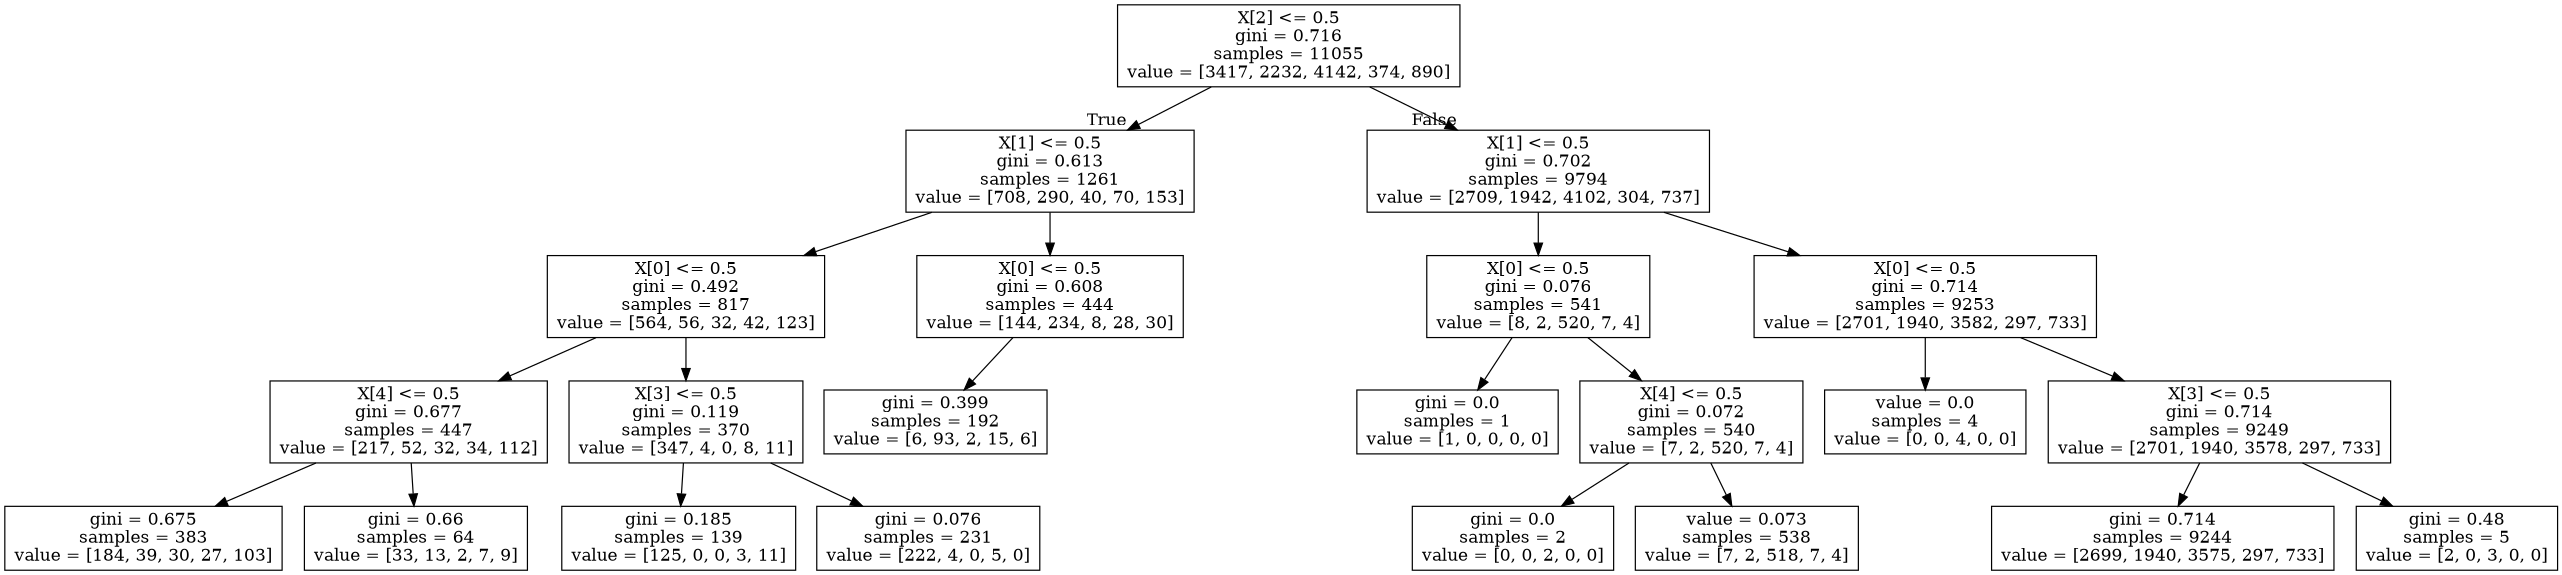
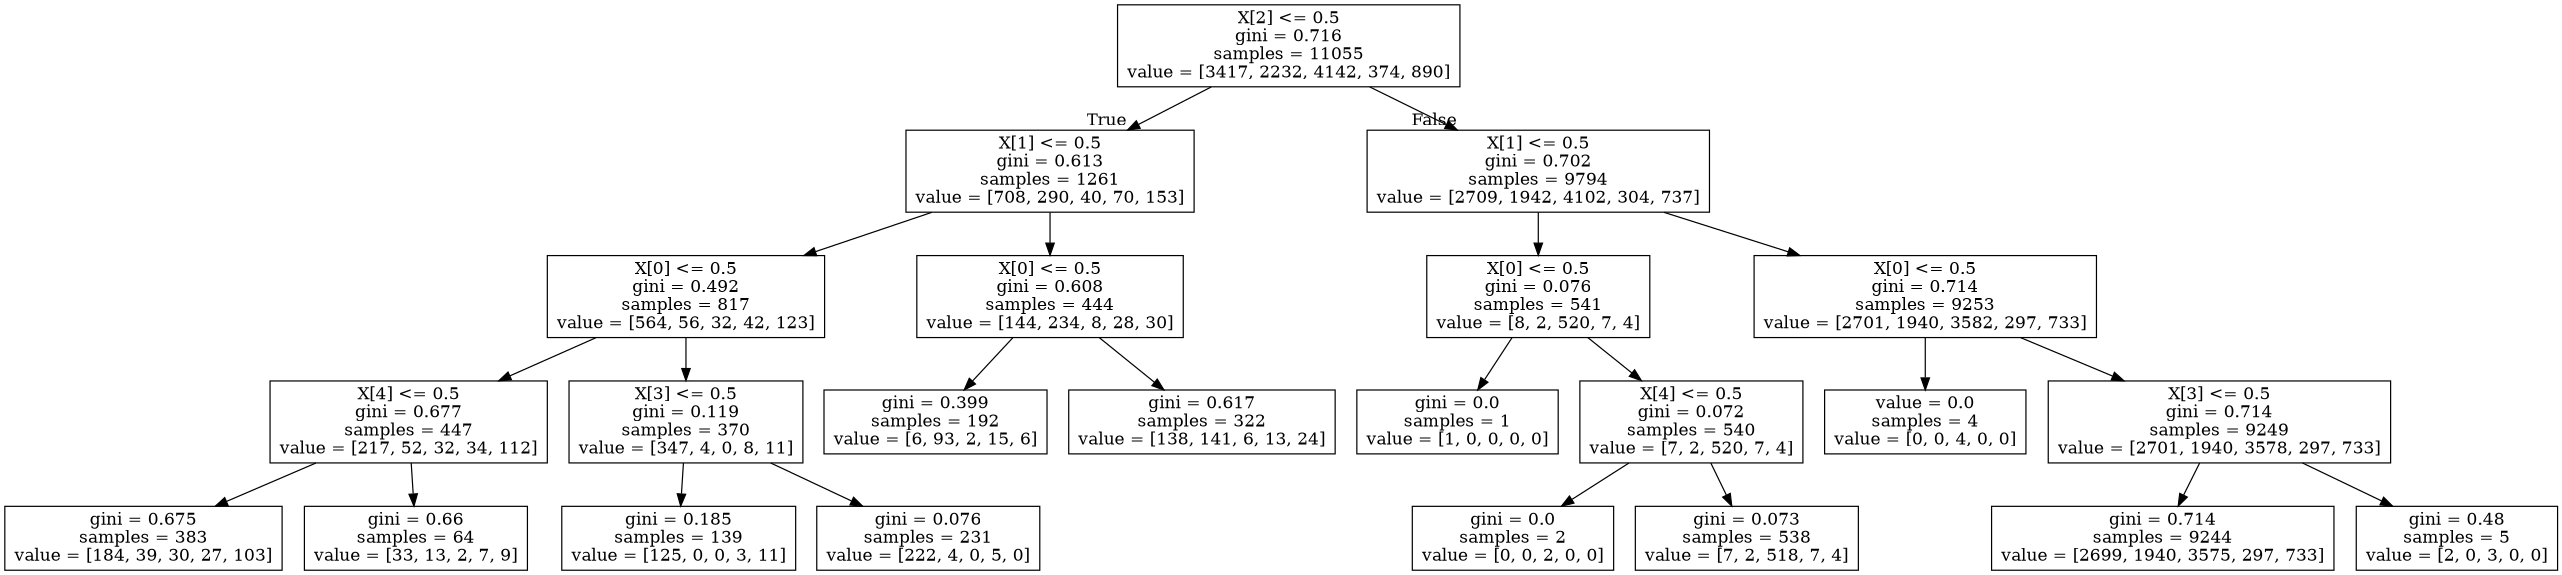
none -> (1202, 422)
(1747, 538) -> (1747, 538)
